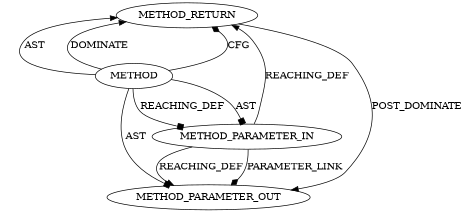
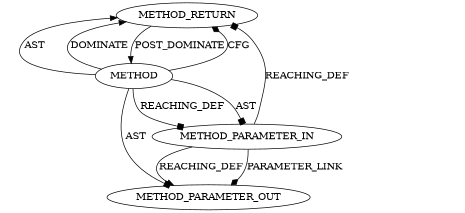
(265, 72) -> (265, 72)
(365, 85) -> (136, 38)
